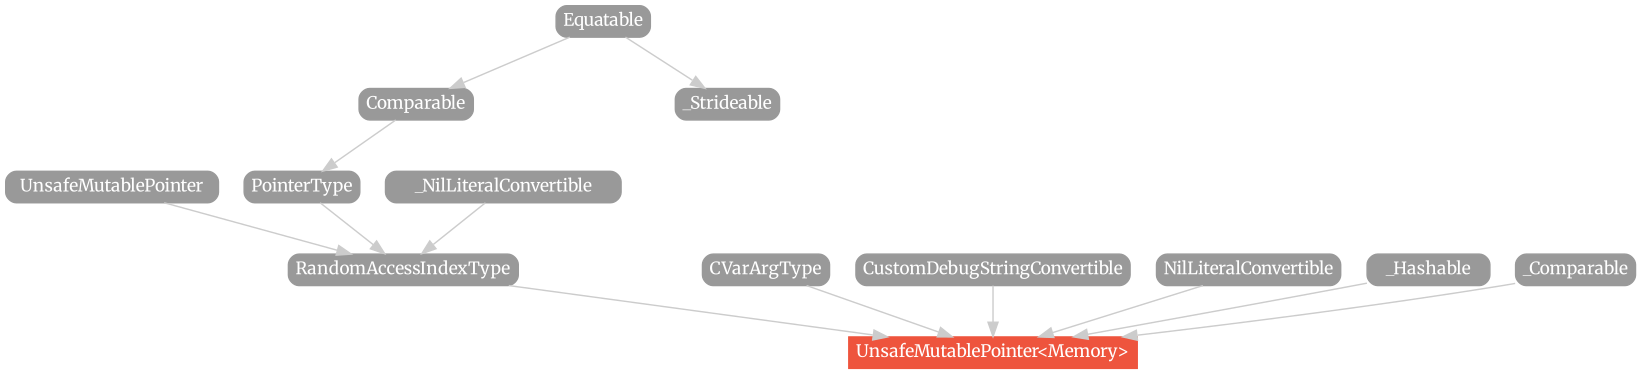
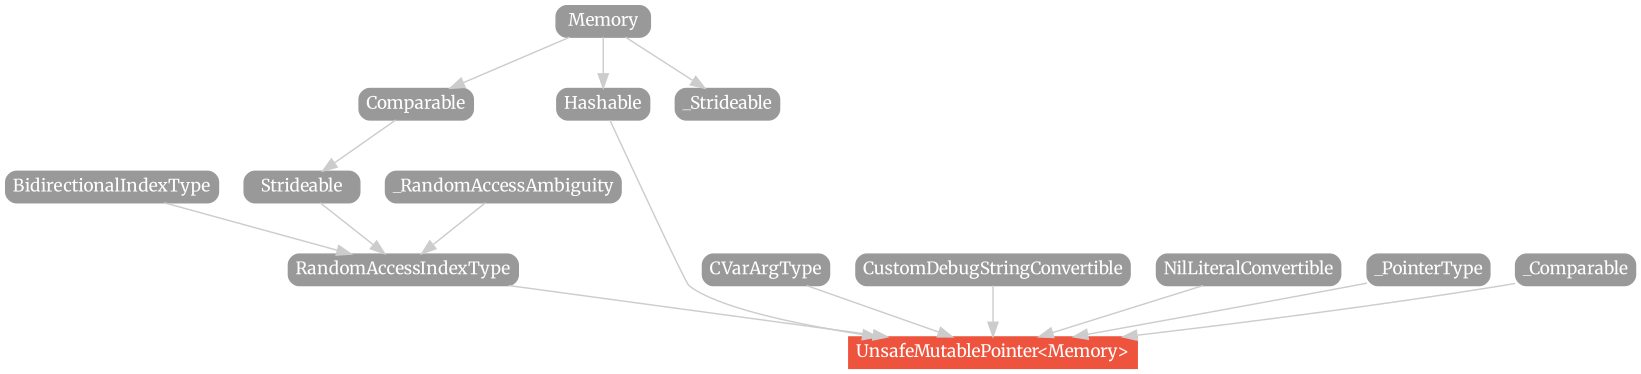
(603, 21) -> (603, 21)
none -> (603, 104)
(112, 187) -> (112, 187)
(302, 187) -> (302, 187)
(503, 187) -> (503, 187)
(1428, 270) -> (1428, 270)
